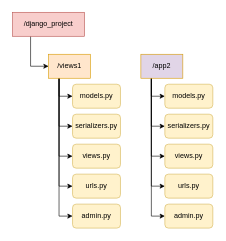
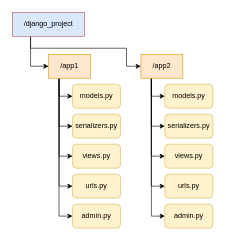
(48, 24) -> (48, 24)
none -> (126, 61)
(69, 66) -> (69, 66)
(162, 66) -> (162, 66)
